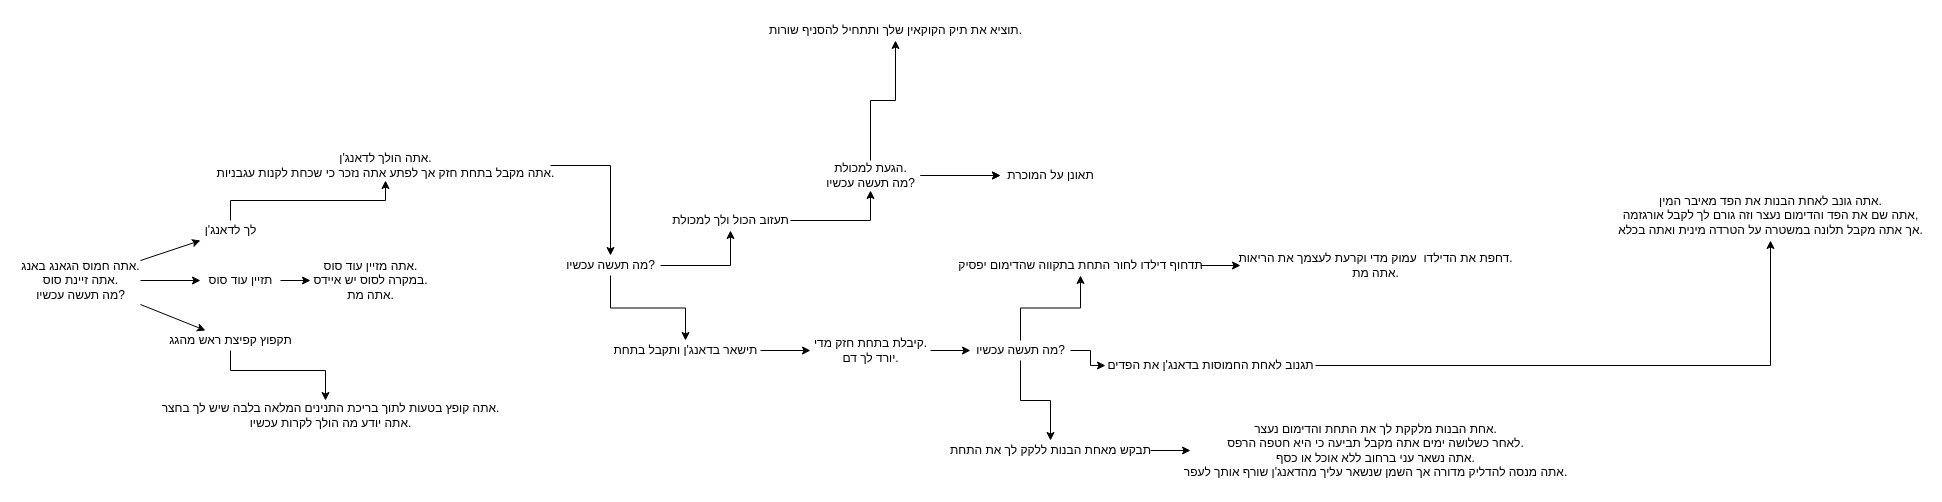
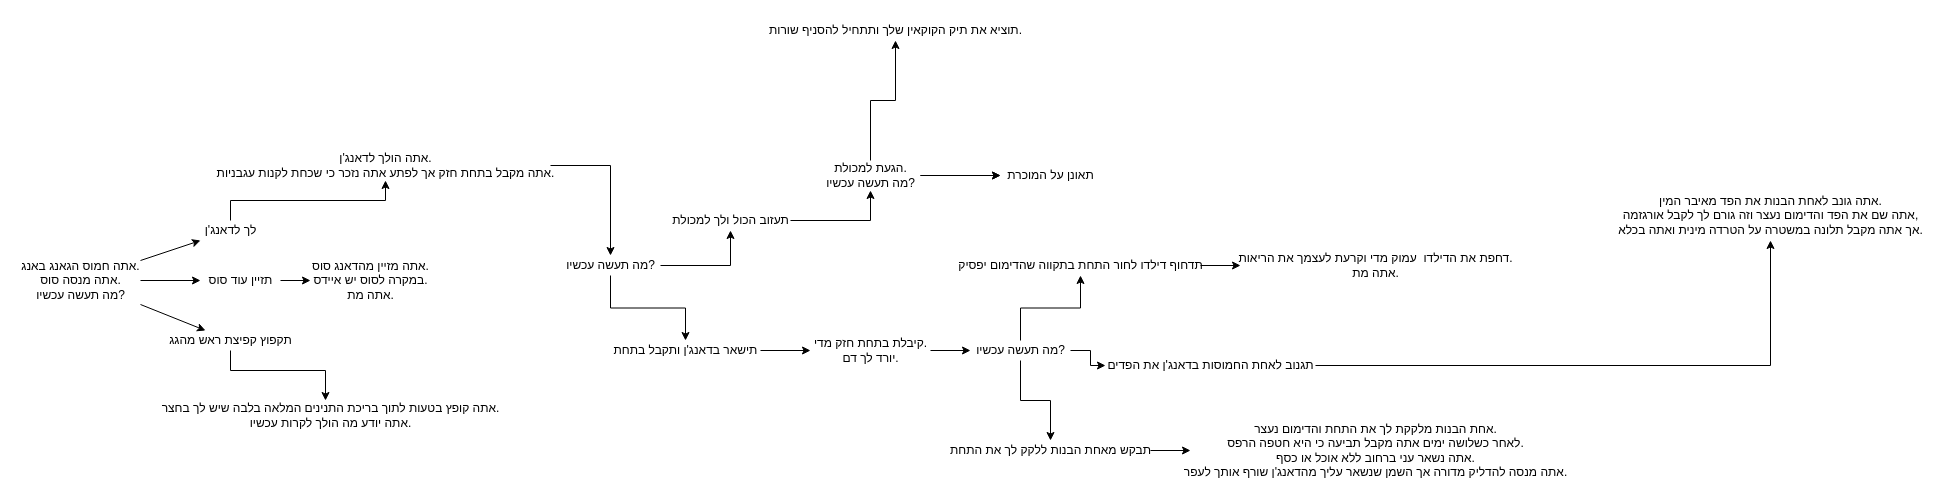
(81, 281) -> (81, 281)
(371, 281) -> (371, 281)
